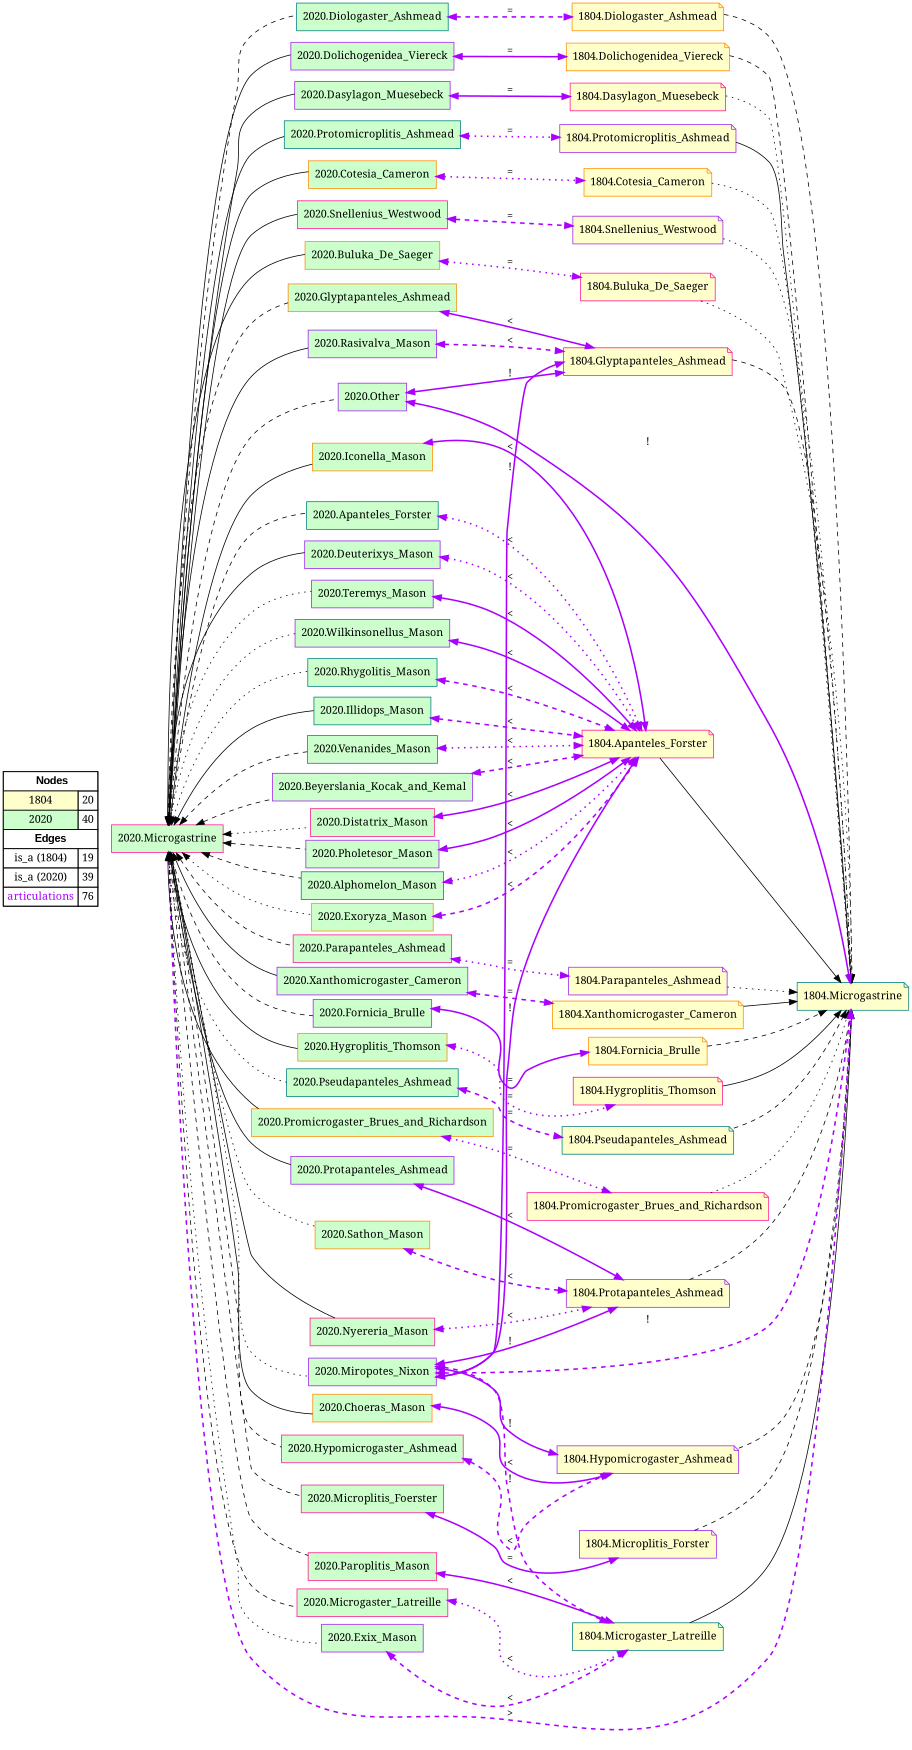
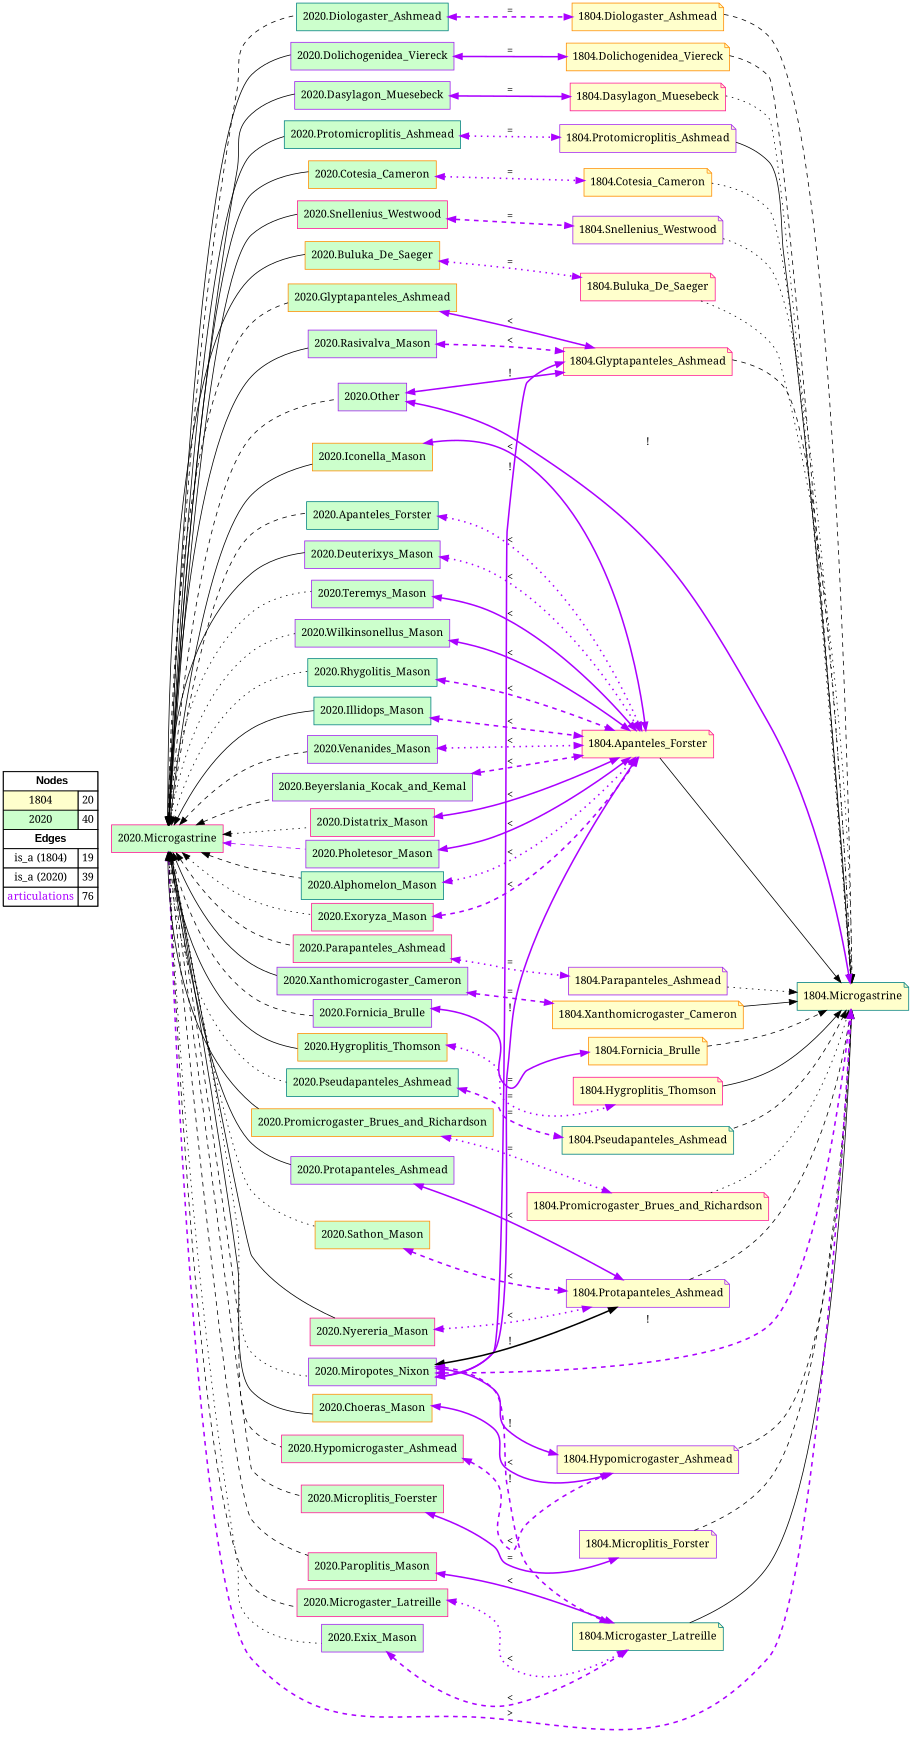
(268, 846) -> (268, 846)
(372, 917) -> (372, 917)
(528, 1342) -> (528, 1342)
